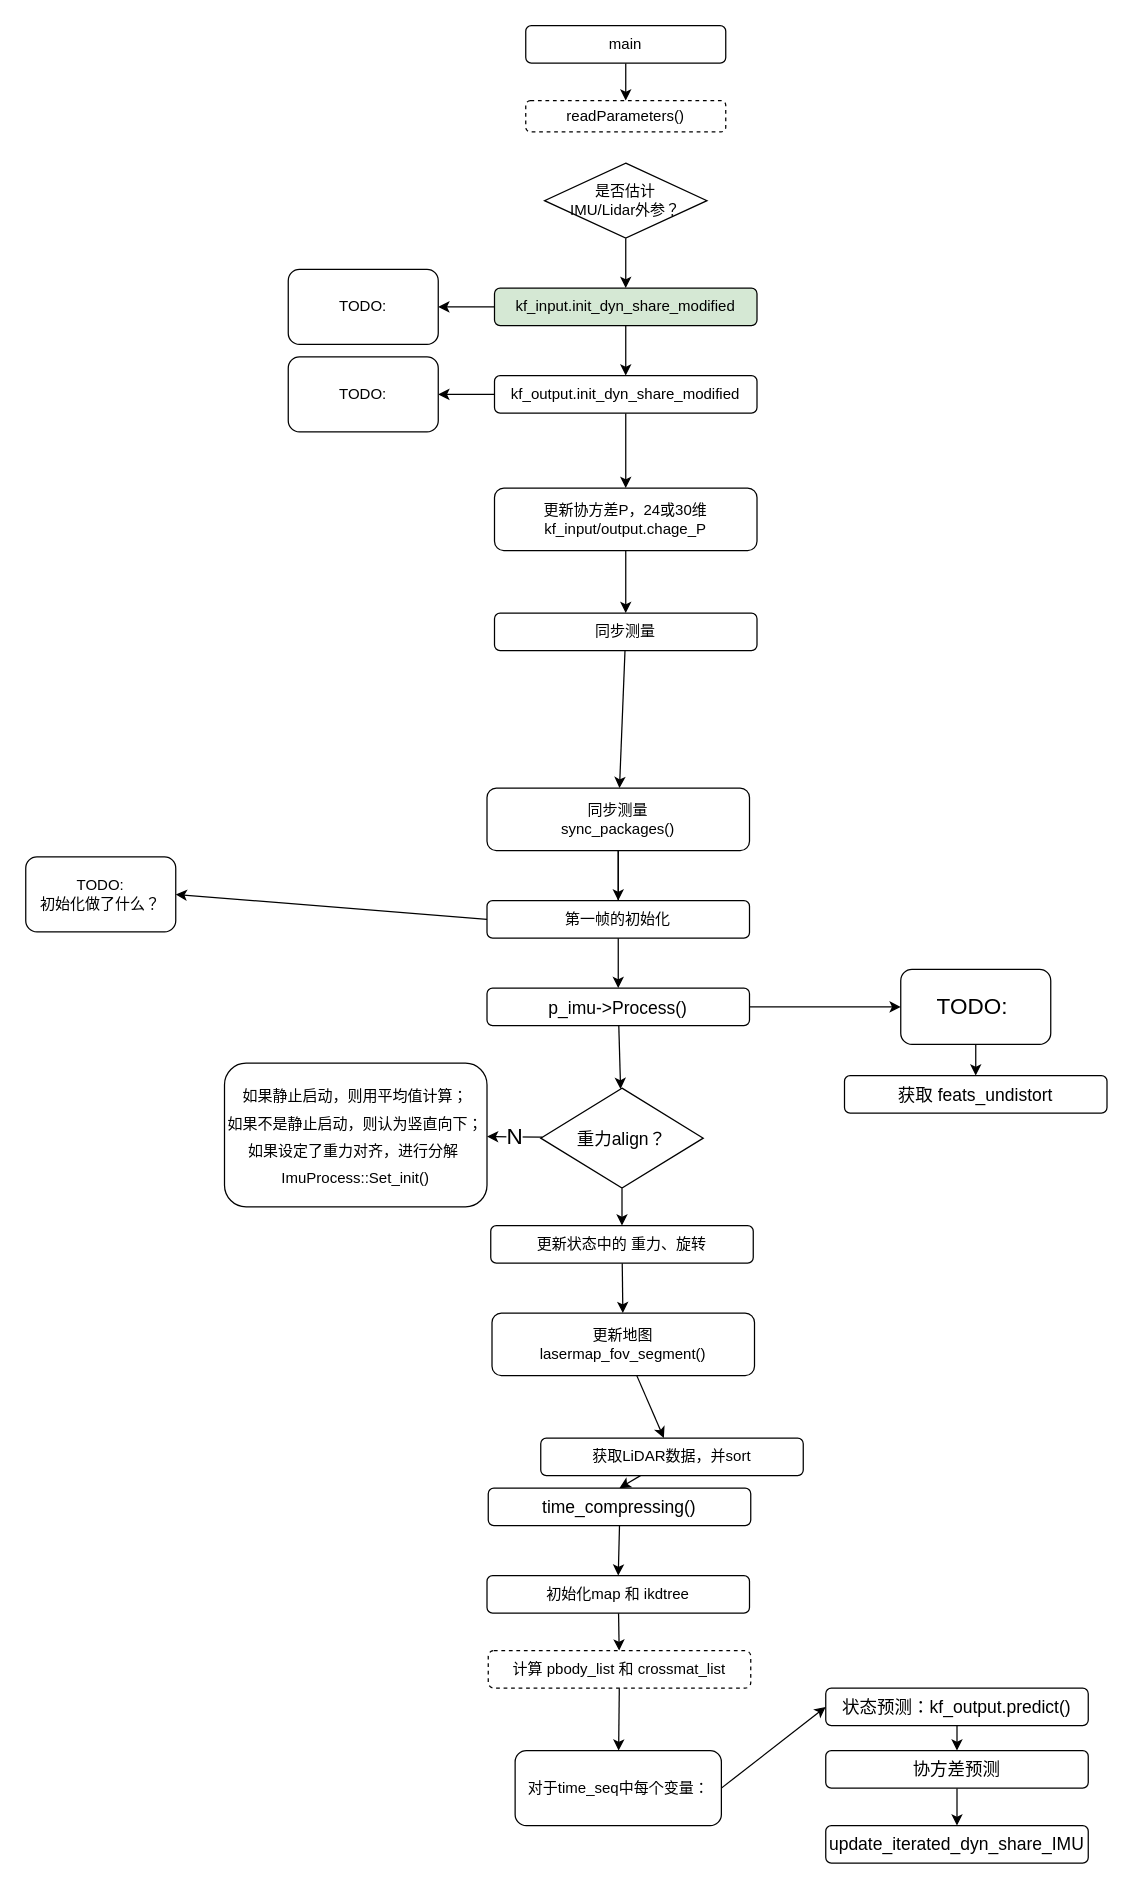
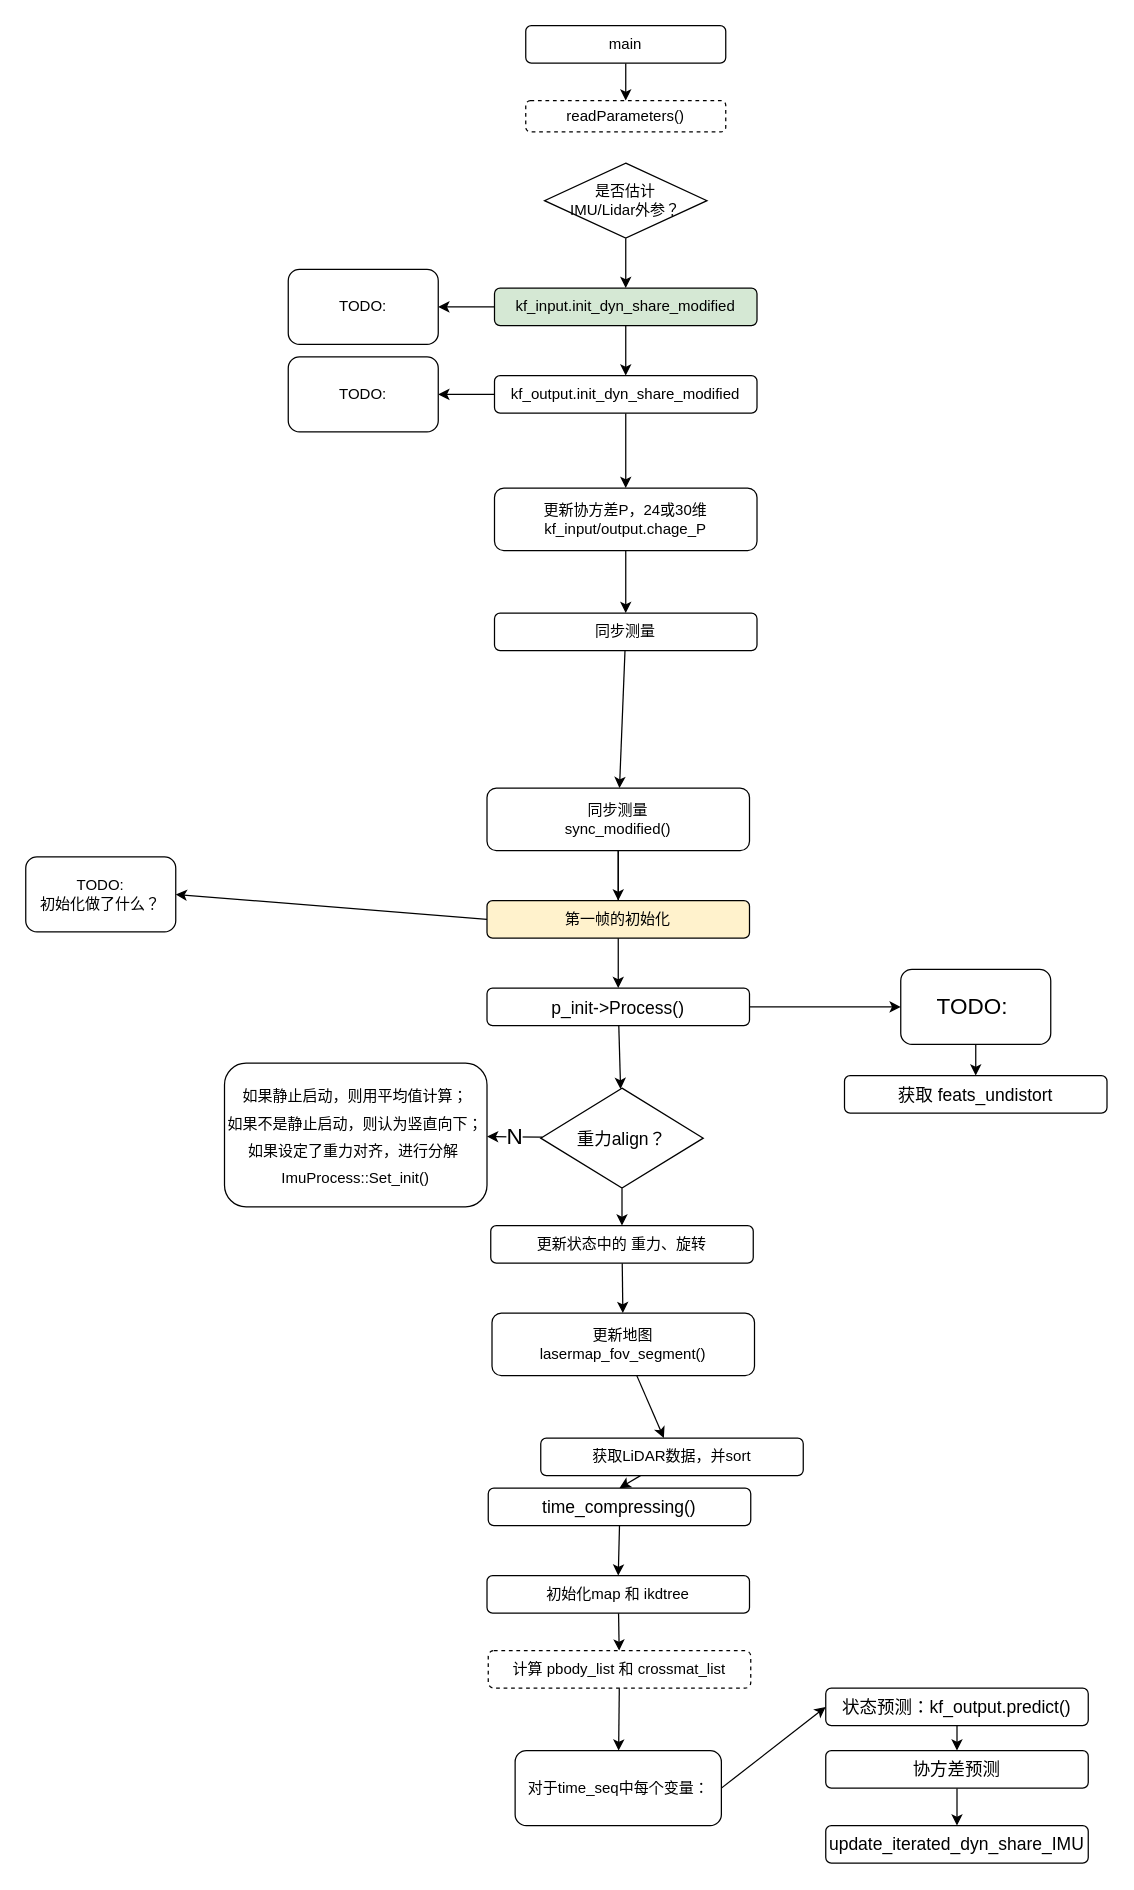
(618, 819) -> (618, 819)
(618, 919) -> (618, 919)
(618, 1007) -> (618, 1007)
